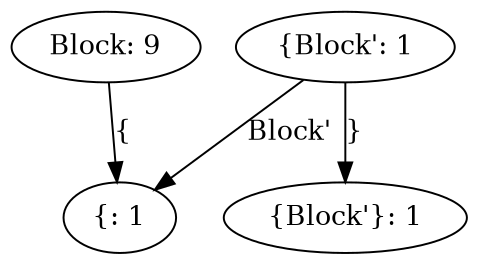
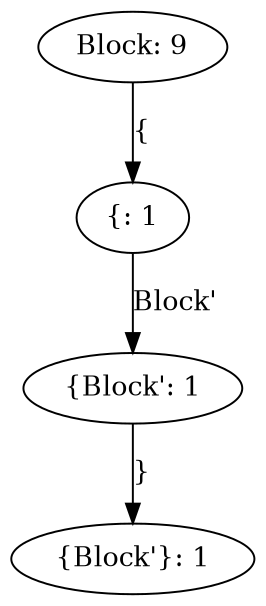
(237, 129) -> (133, 293)
